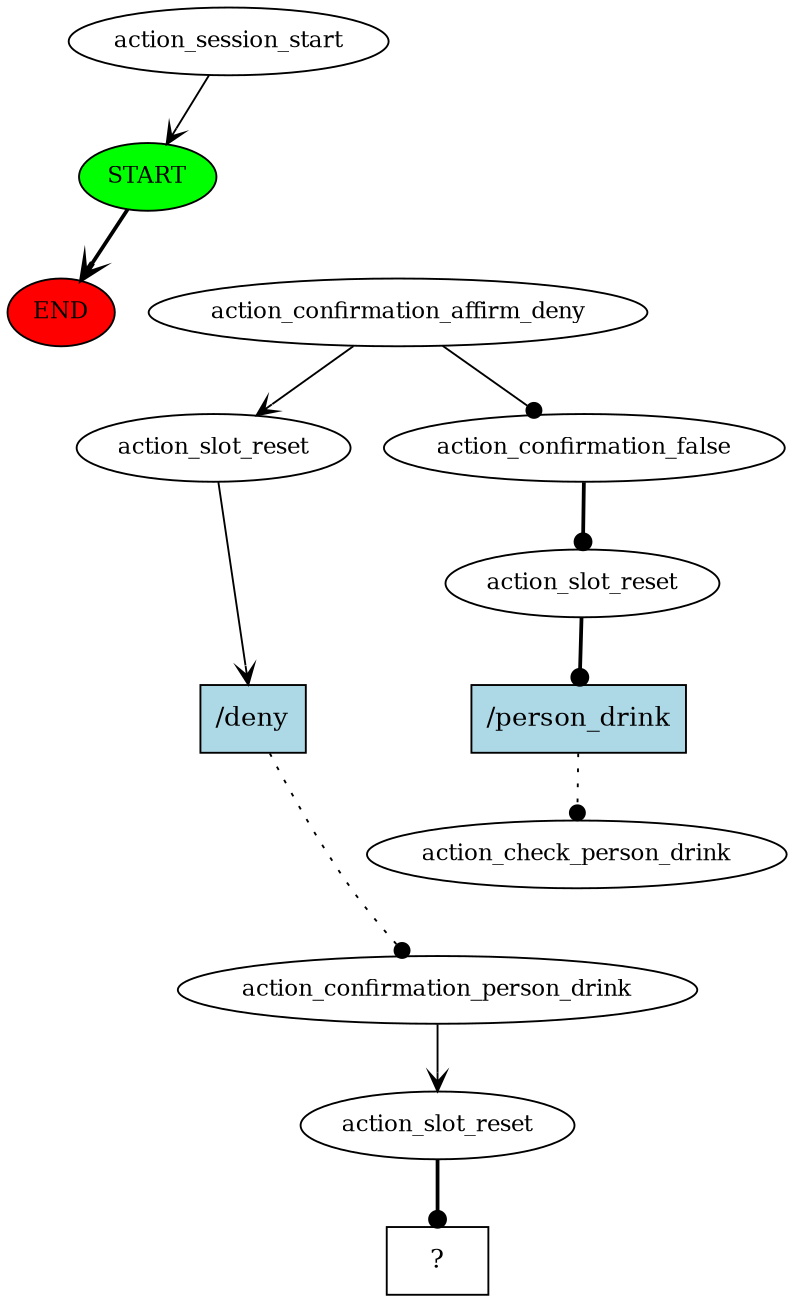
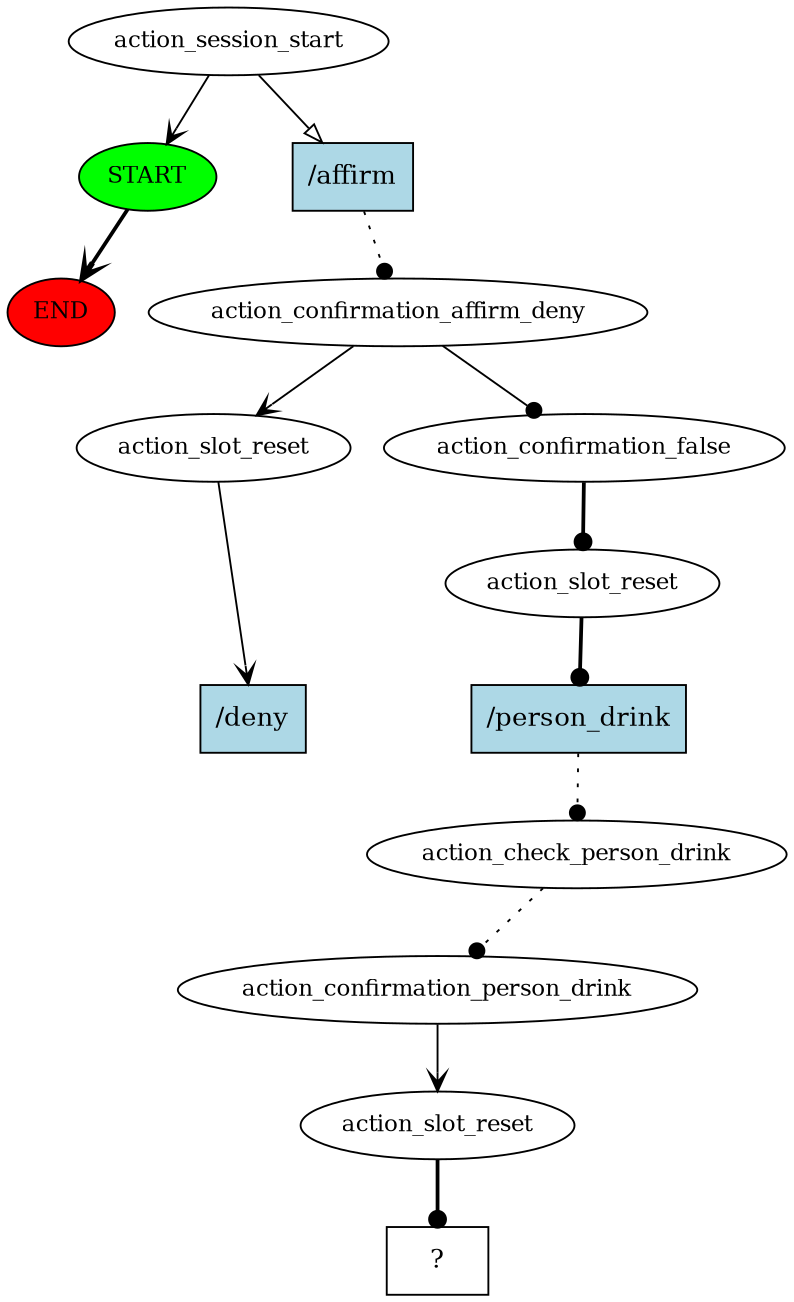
none -> (353, 177)
(327, 853) -> (513, 917)
